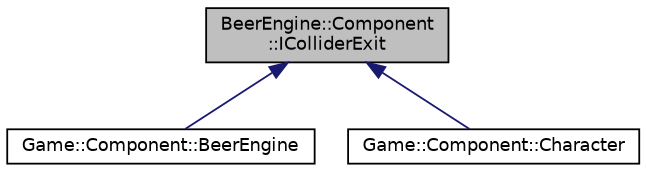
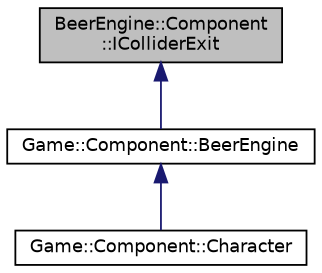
(426, 101) -> (161, 207)
